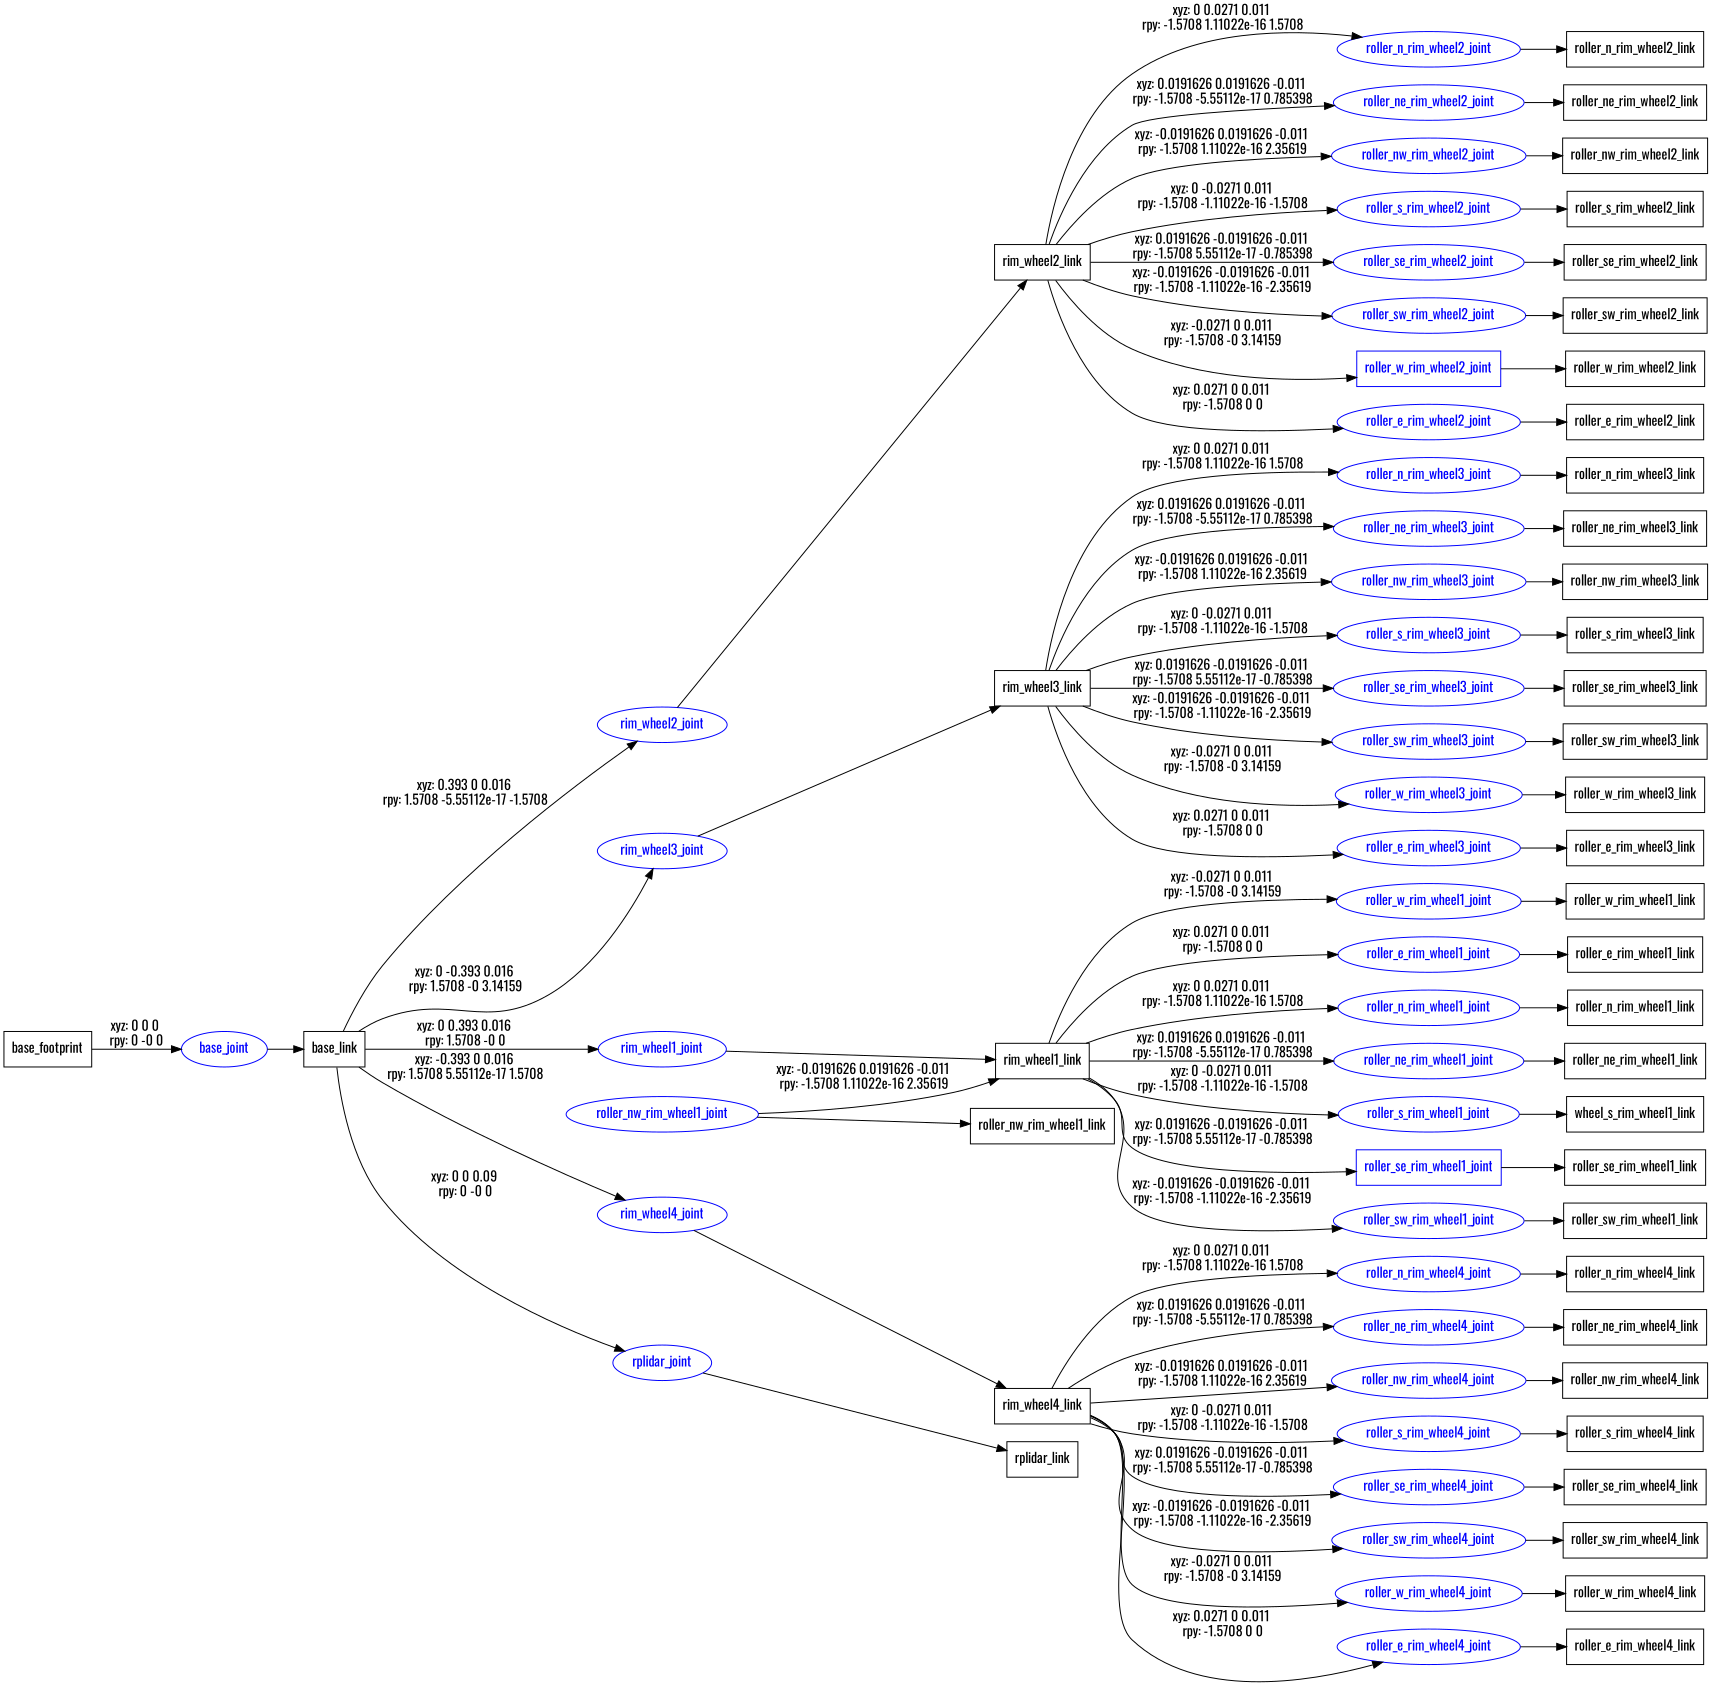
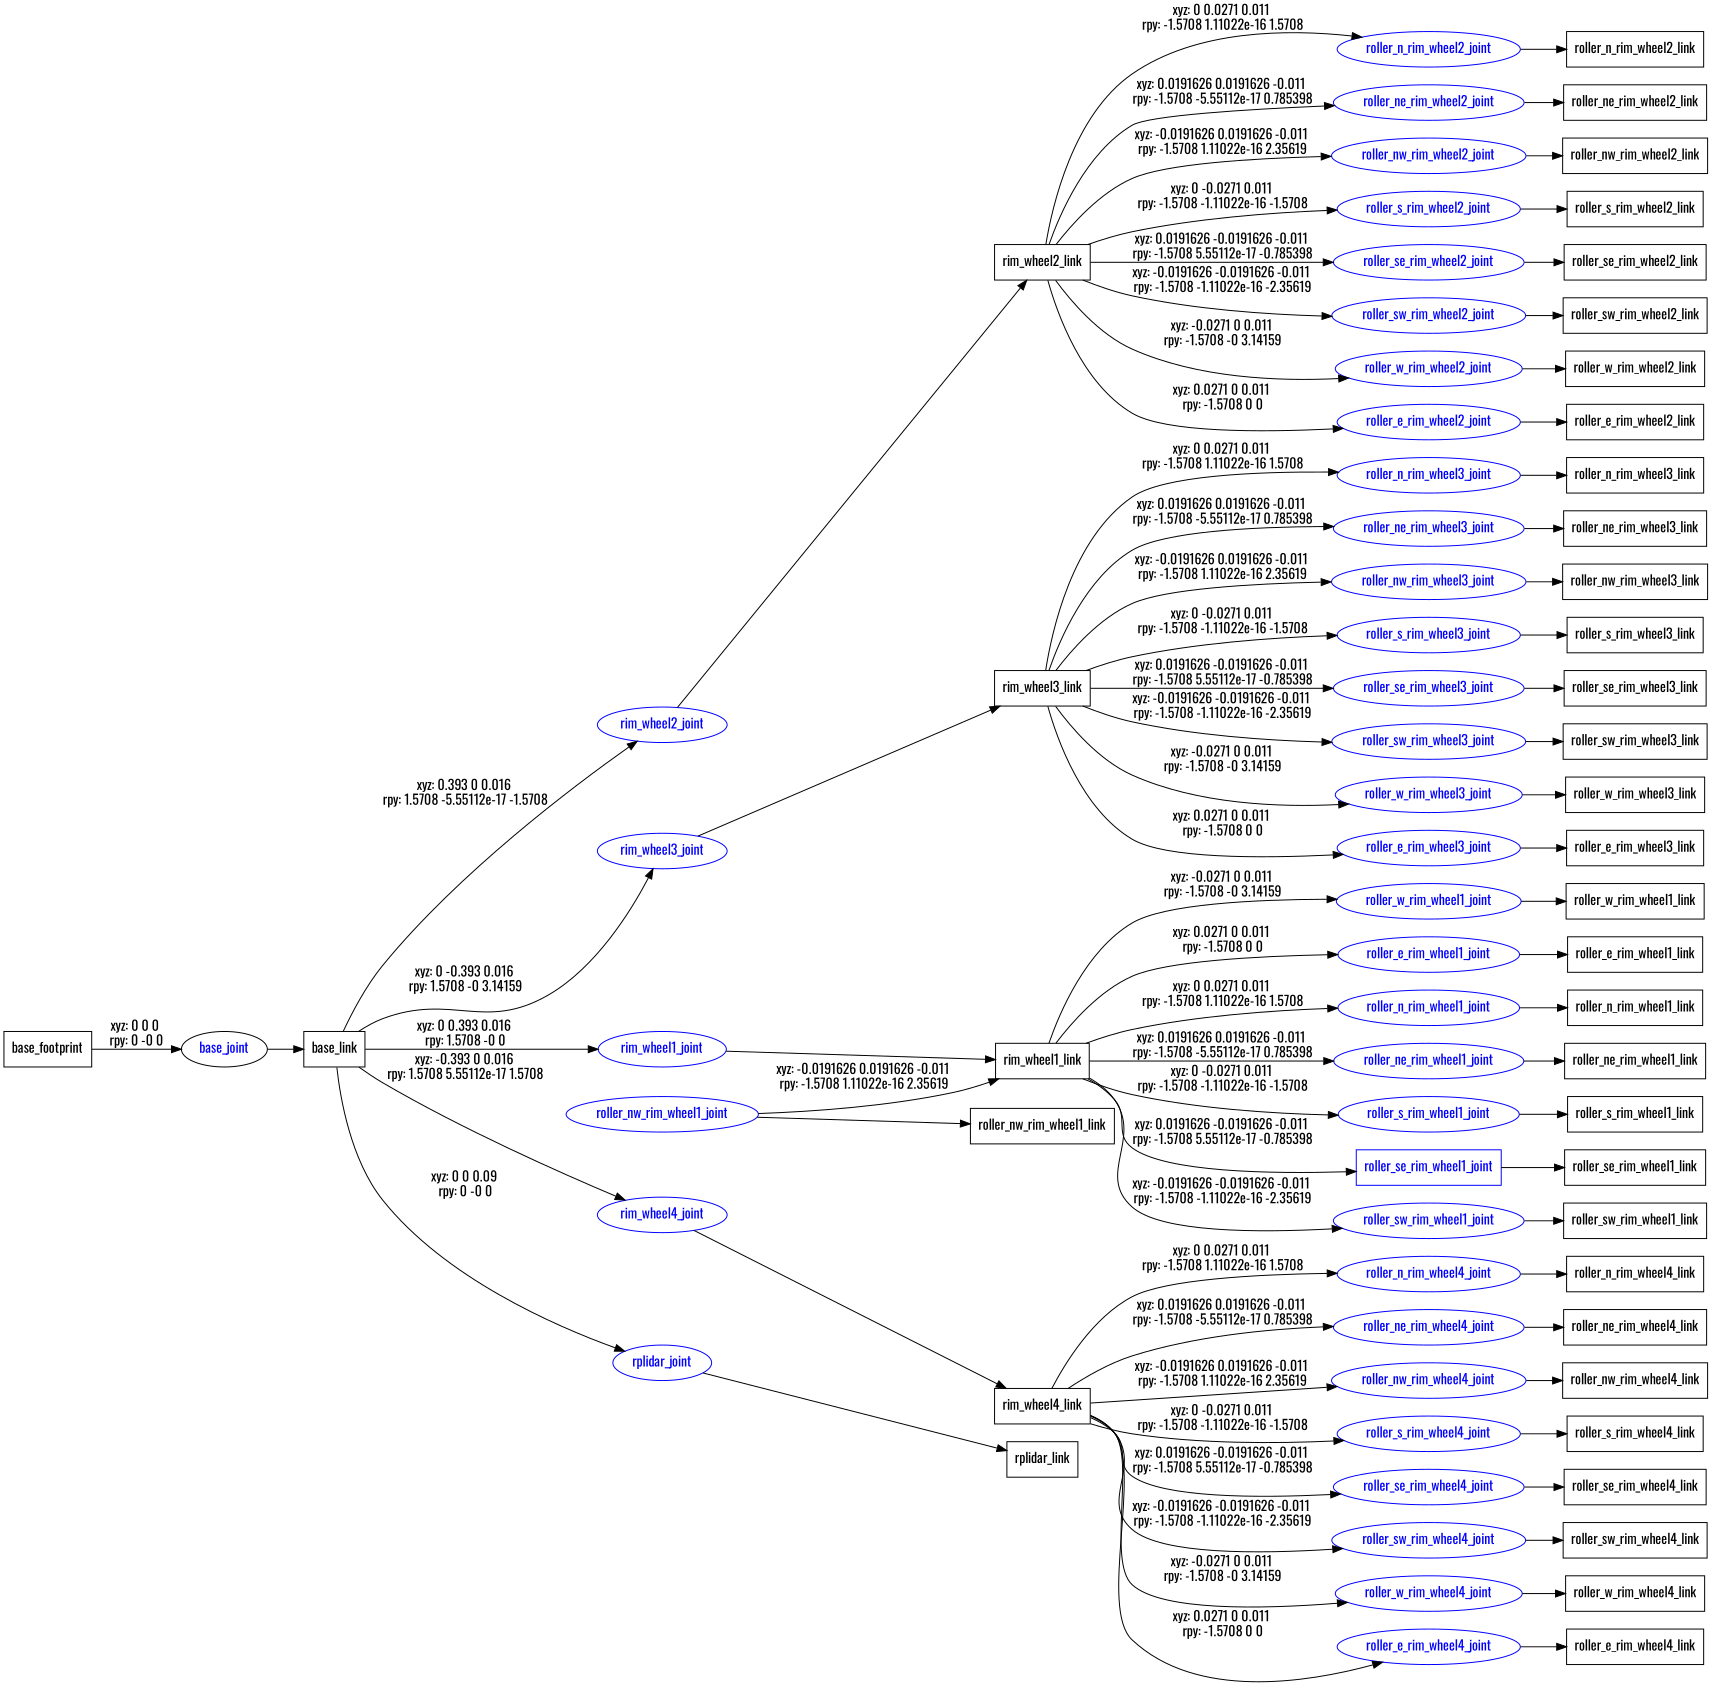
(1429, 369) -> (1429, 369)
(224, 1049) -> (224, 1049)
(1635, 1114) -> (1635, 1114)
